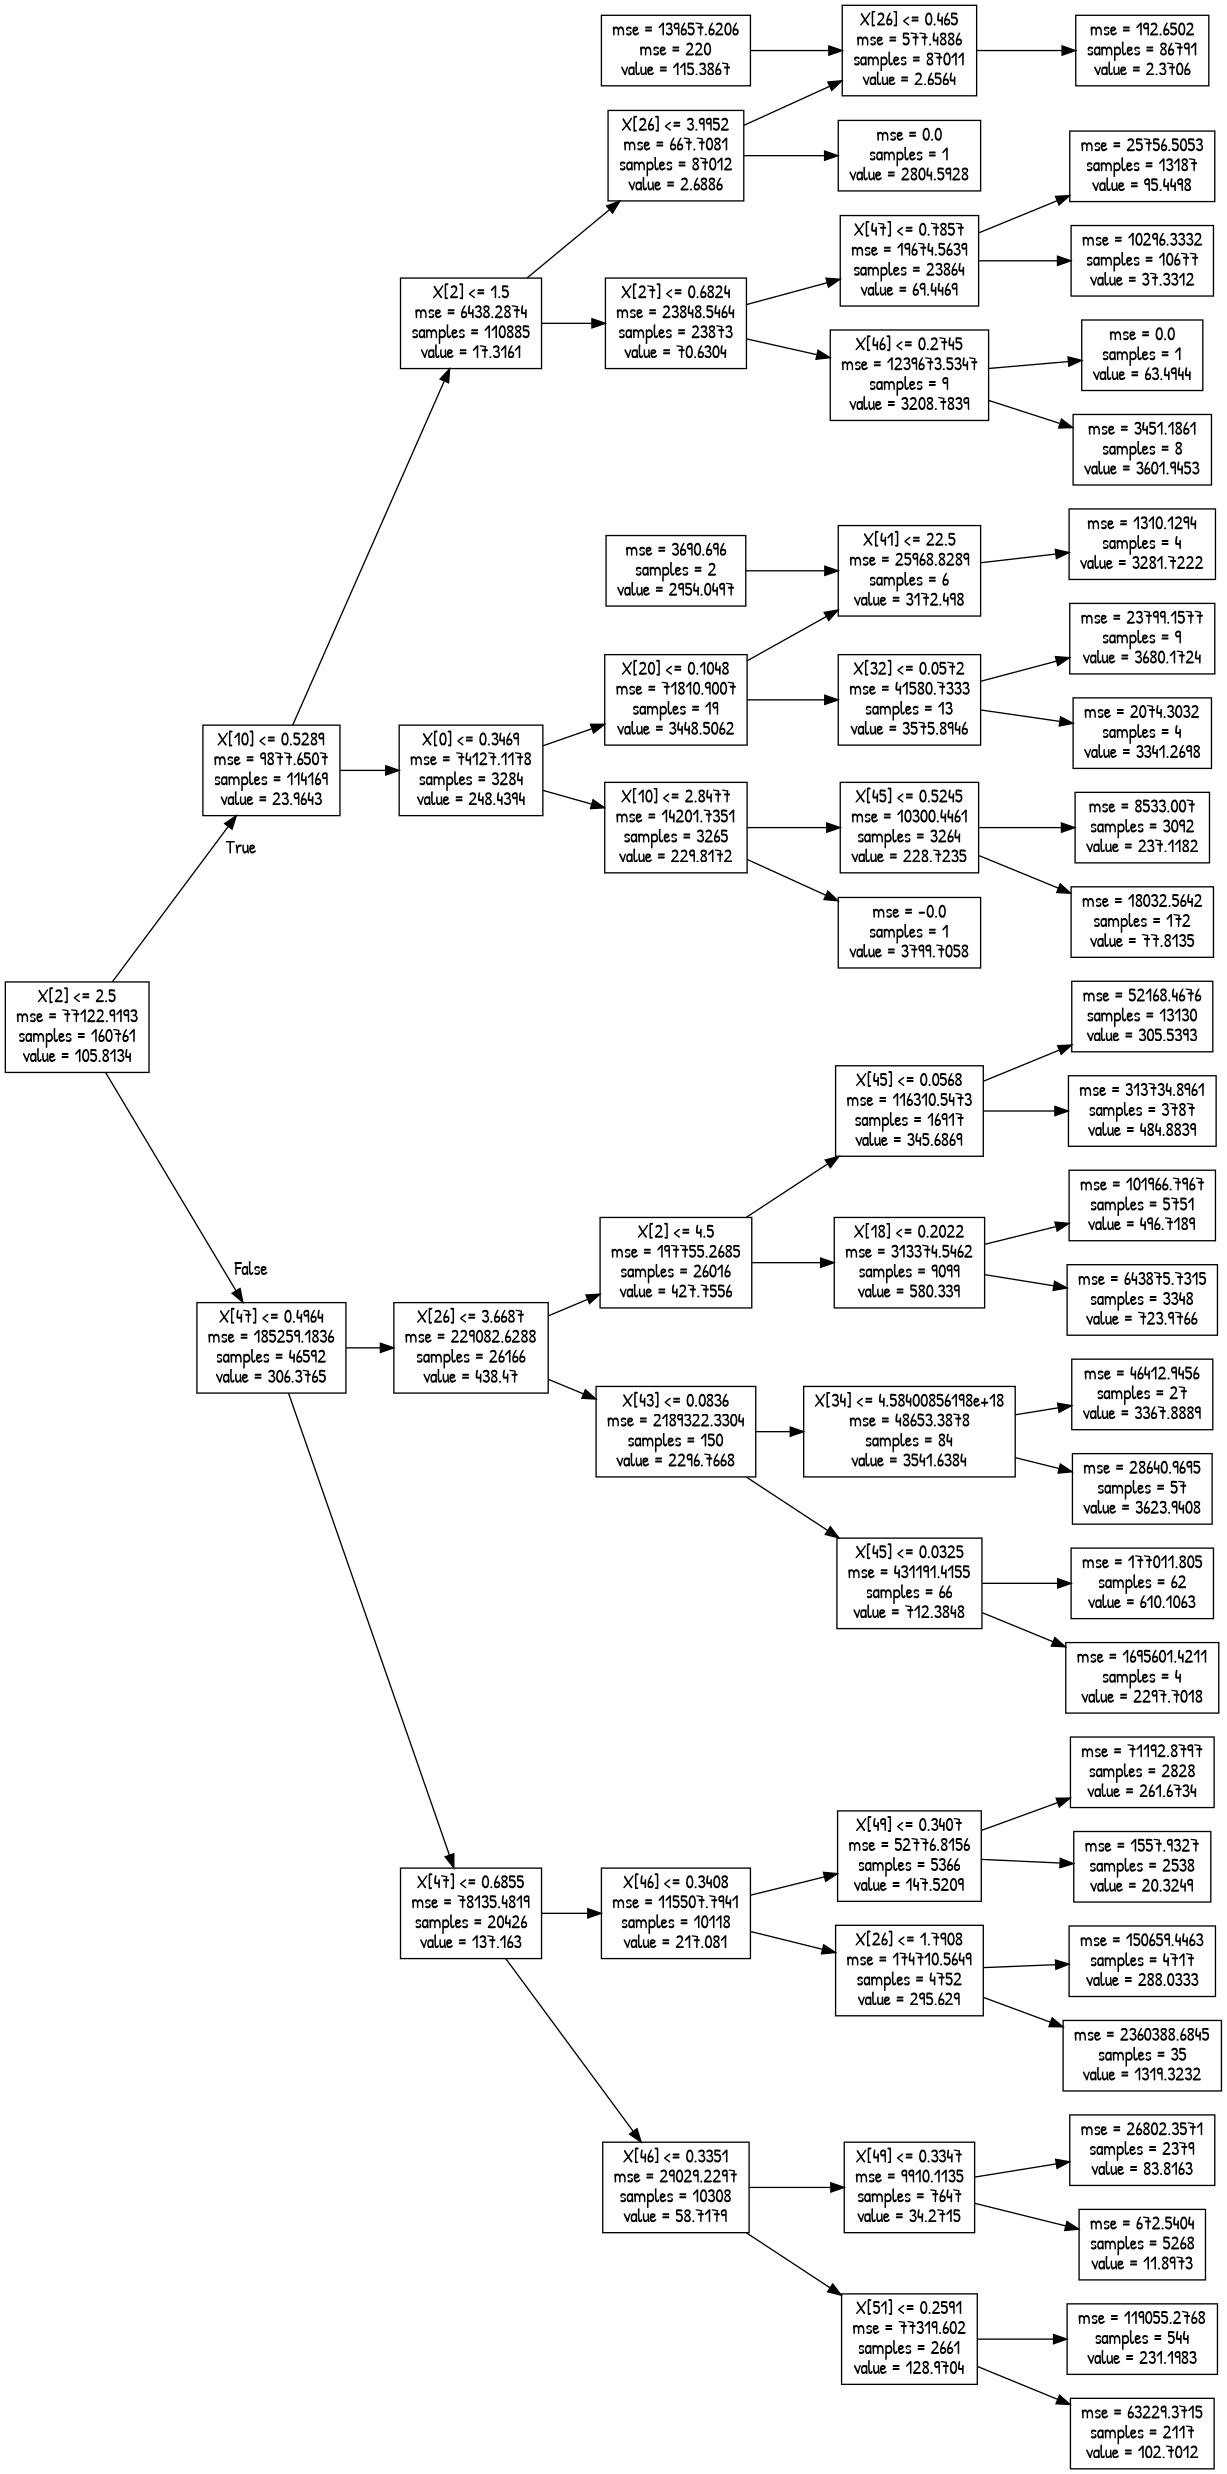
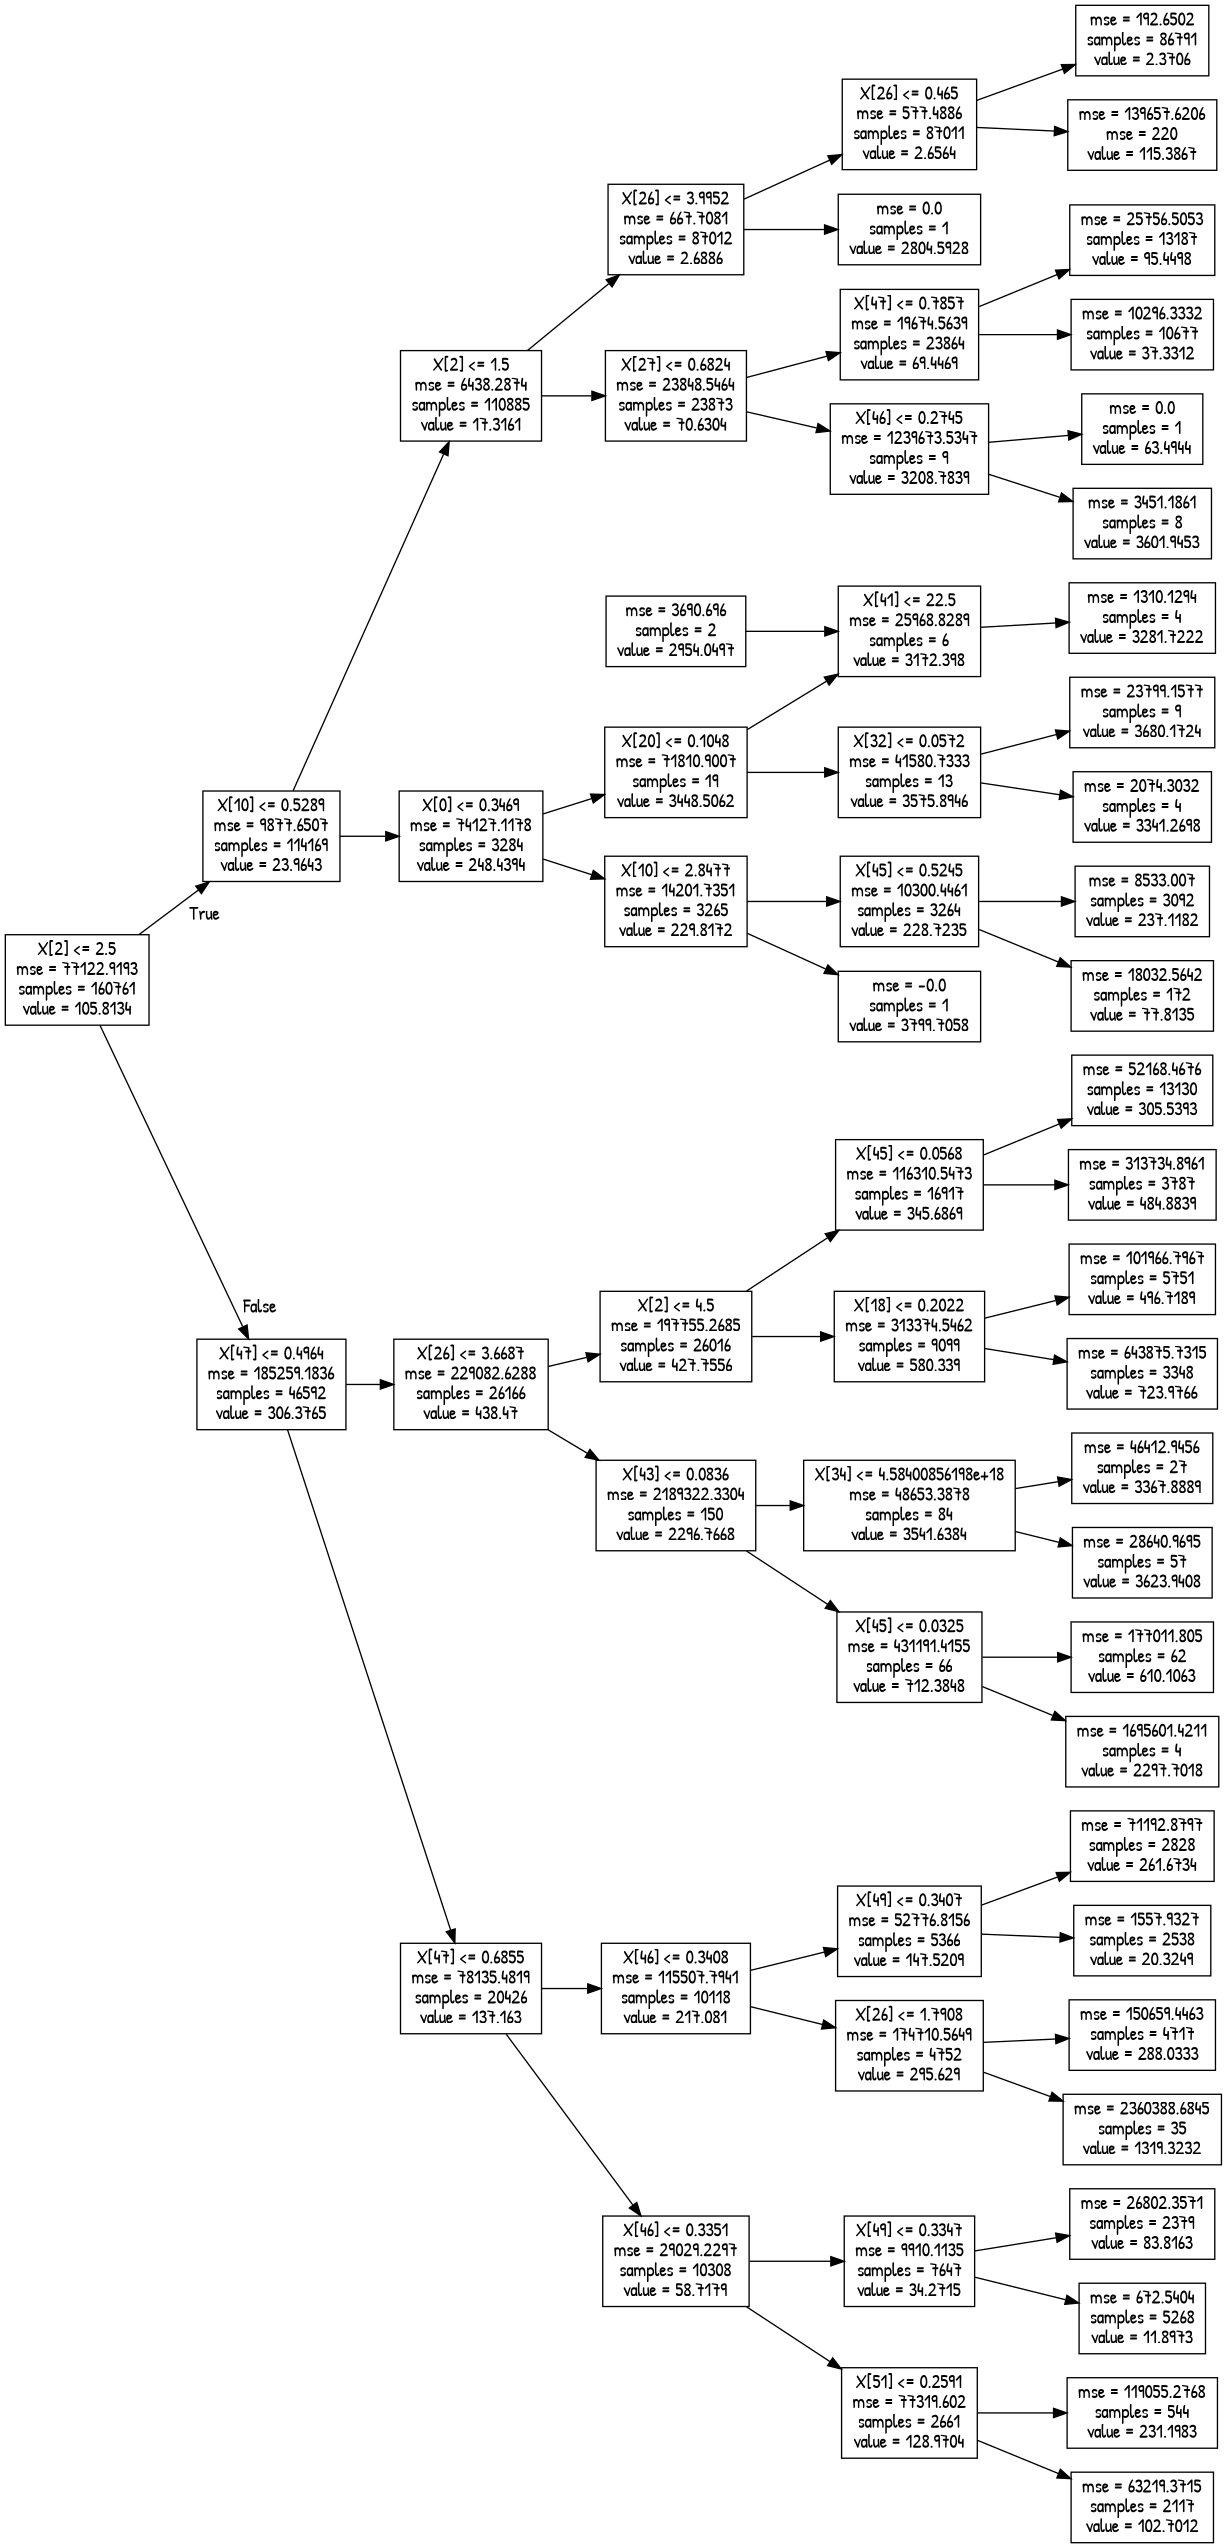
(790, 51) -> (1015, 129)
(909, 571) -> (909, 631)
(1142, 2434) -> (1142, 2507)
